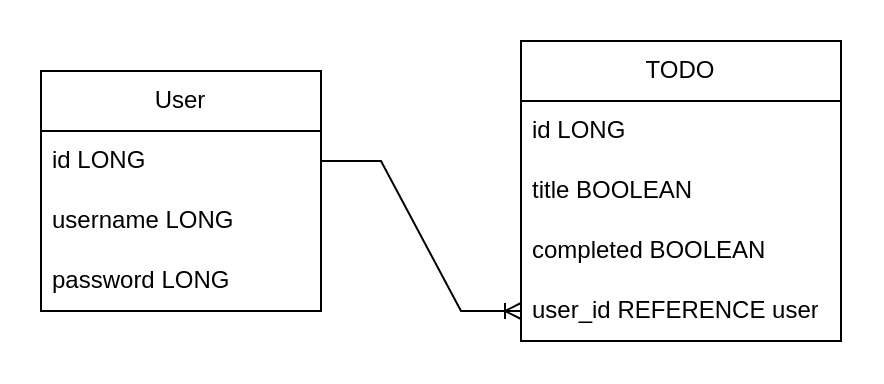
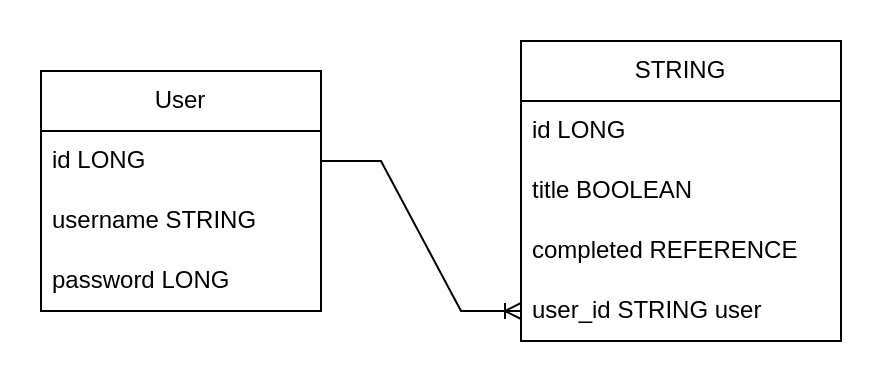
(681, 71) -> (681, 71)
(137, 221) -> (151, 221)
(641, 251) -> (654, 251)
(671, 311) -> (651, 311)
